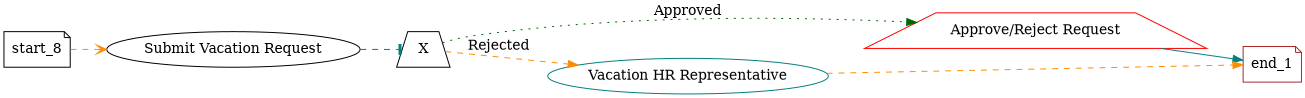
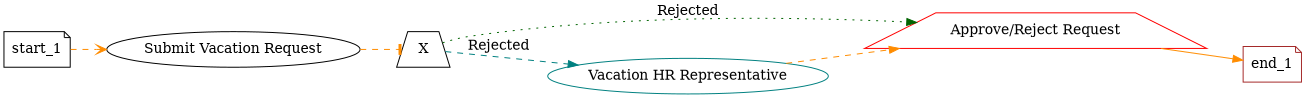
(688, 11) -> (688, 11)
(37, 49) -> (37, 49)
(379, 49) -> (379, 49)
(1197, 54) -> (1197, 54)
(507, 58) -> (507, 58)
(1030, 69) -> (838, 57)
